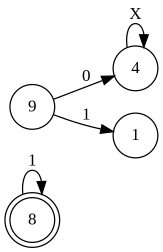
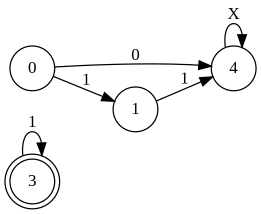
none -> (179, 91)
(32, 107) -> (32, 68)
(32, 220) -> (32, 181)
